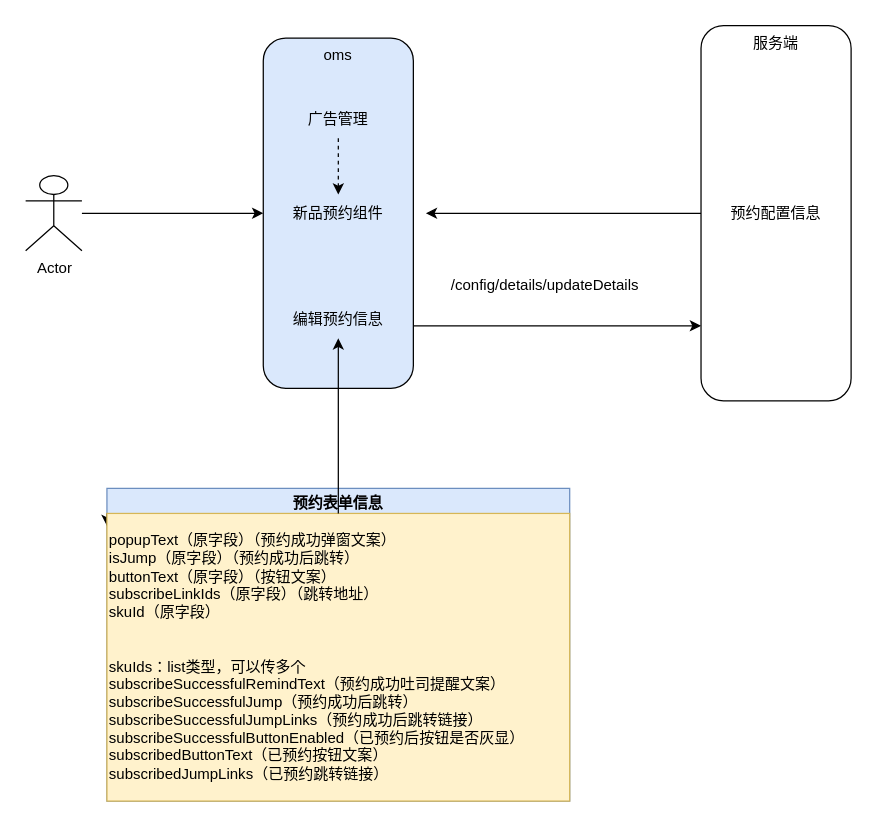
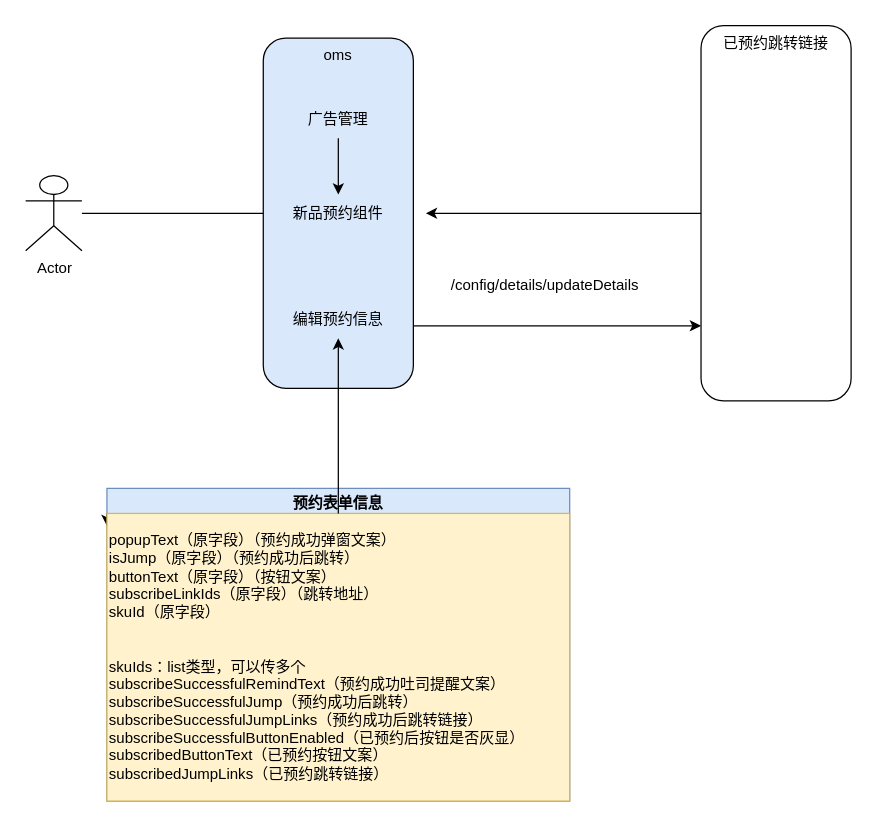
(776, 43) -> (776, 43)
(338, 162) -> (338, 162)
(253, 213) -> (256, 213)
(776, 213) -> none
